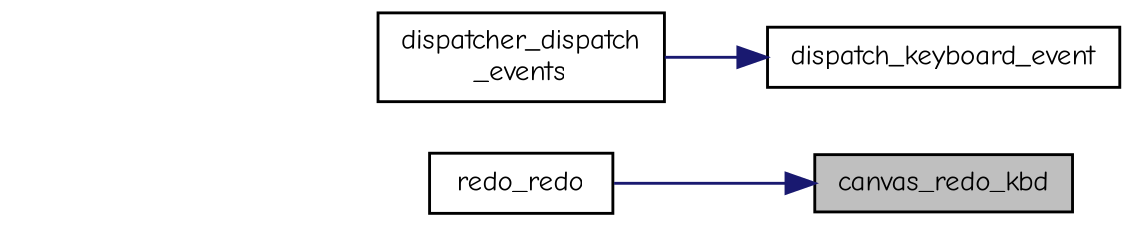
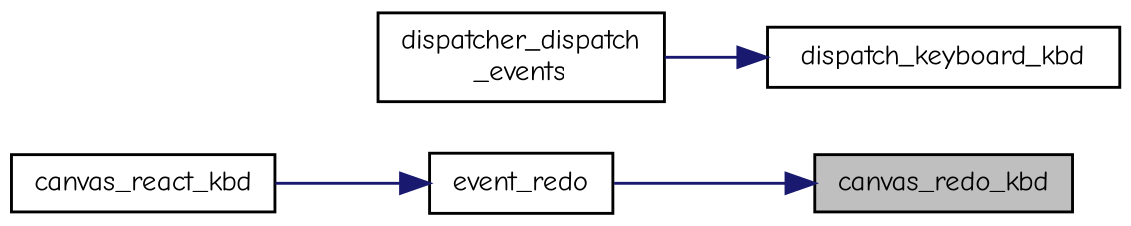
(944, 57) -> (944, 57)
none -> (143, 183)
(521, 183) -> (521, 183)
